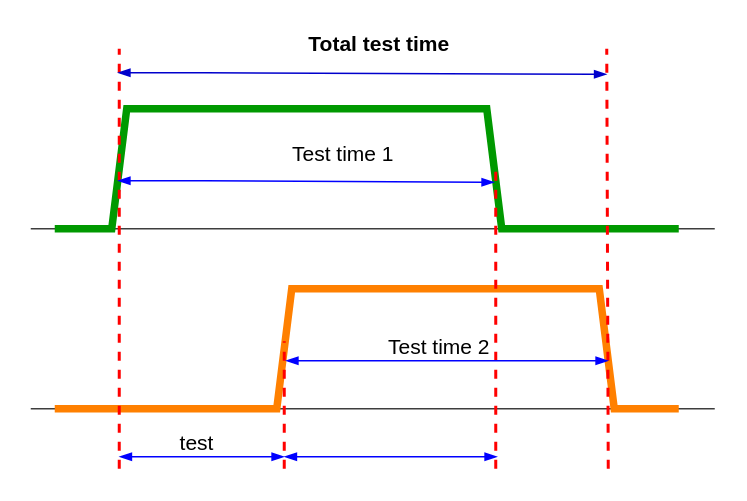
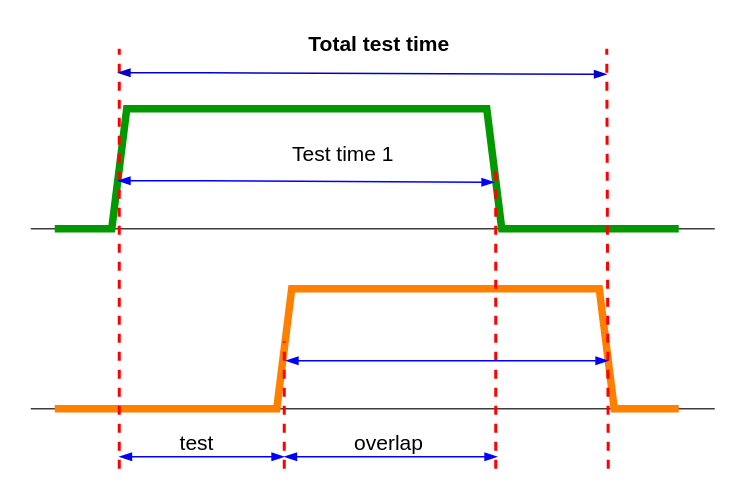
(440, 347) -> none
none -> (389, 443)
